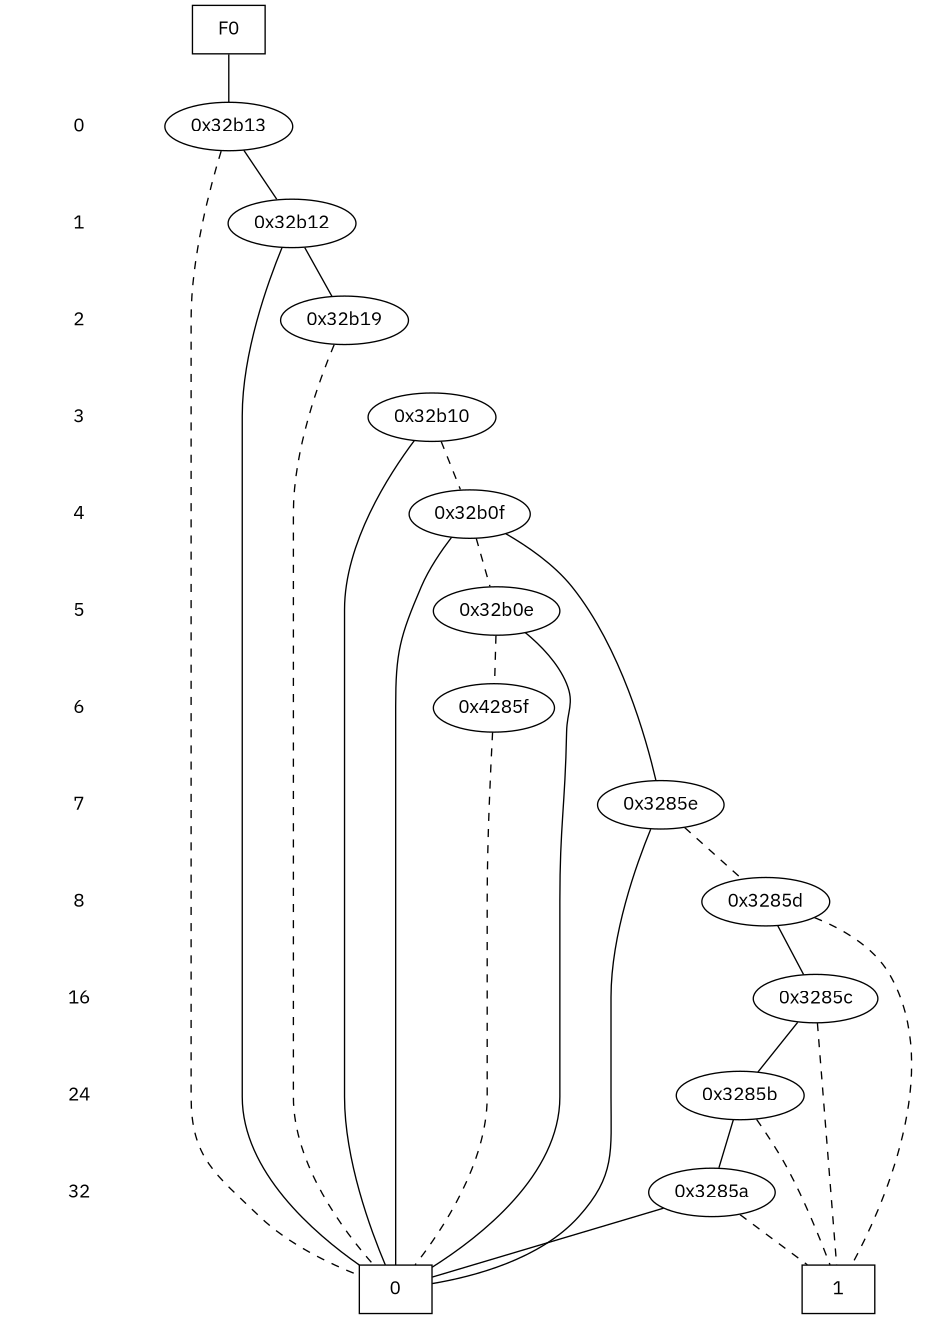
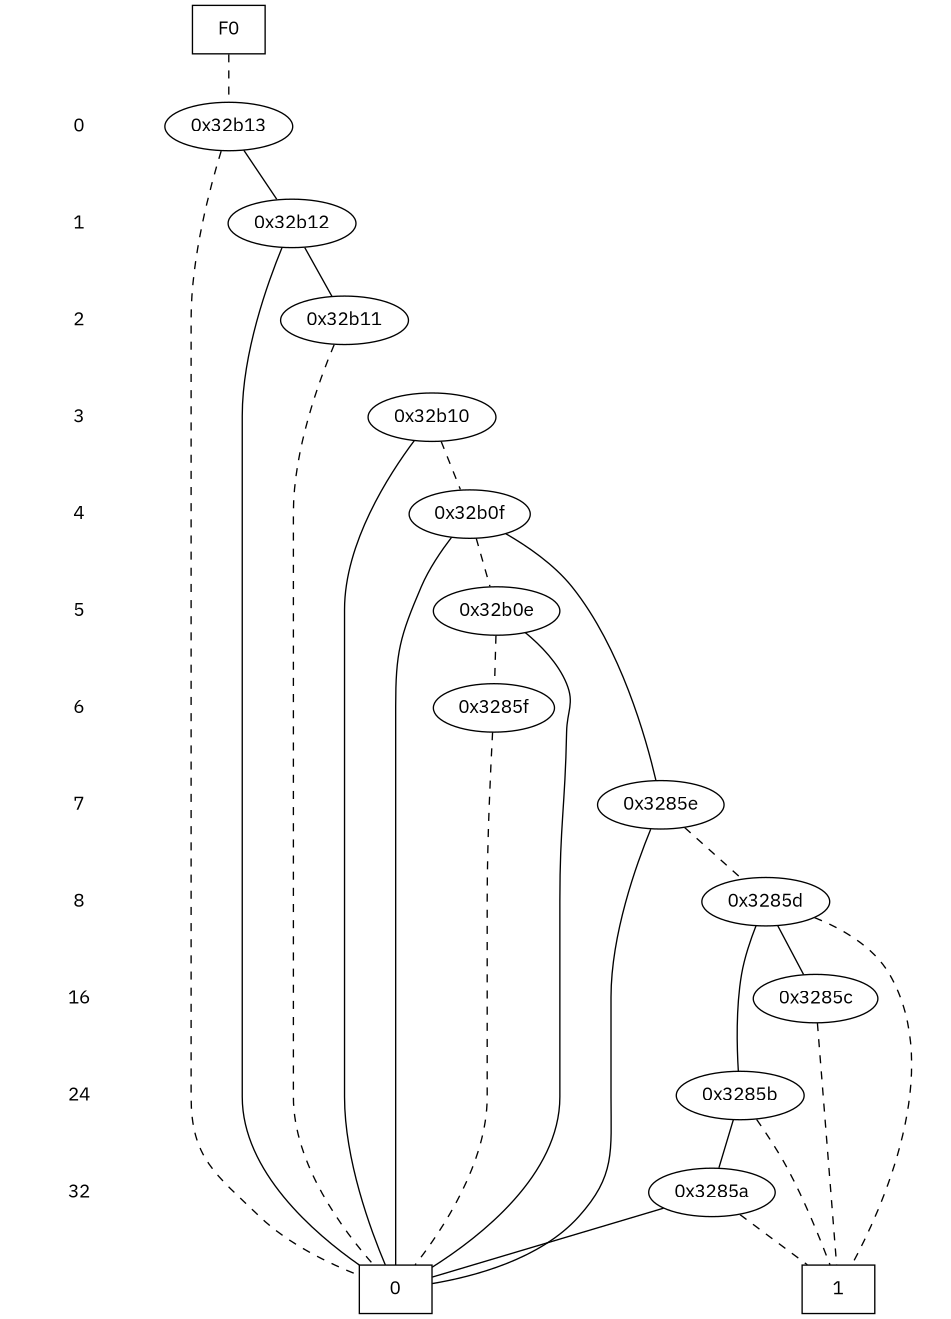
(229, 78) -> (229, 78)
(345, 320) -> (345, 320)
(494, 708) -> (494, 708)
(778, 1047) -> (739, 997)
